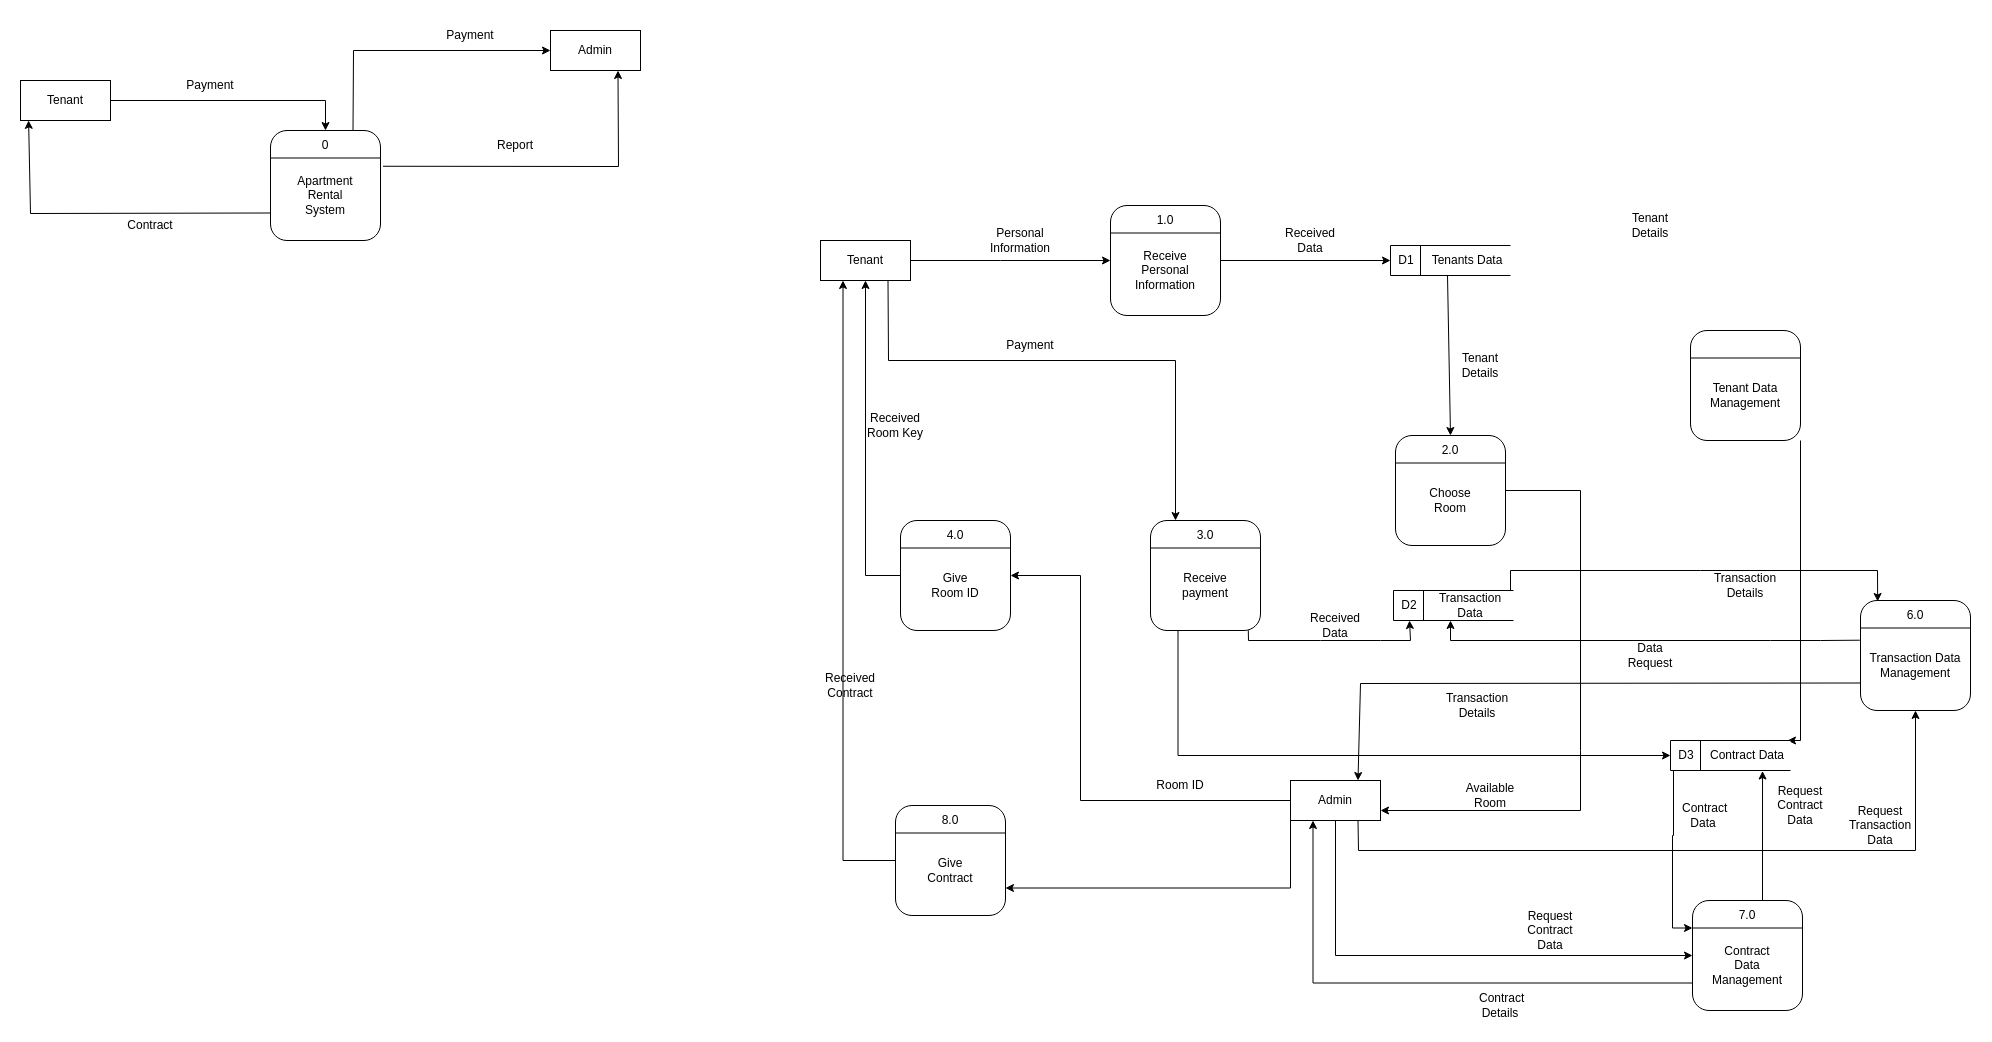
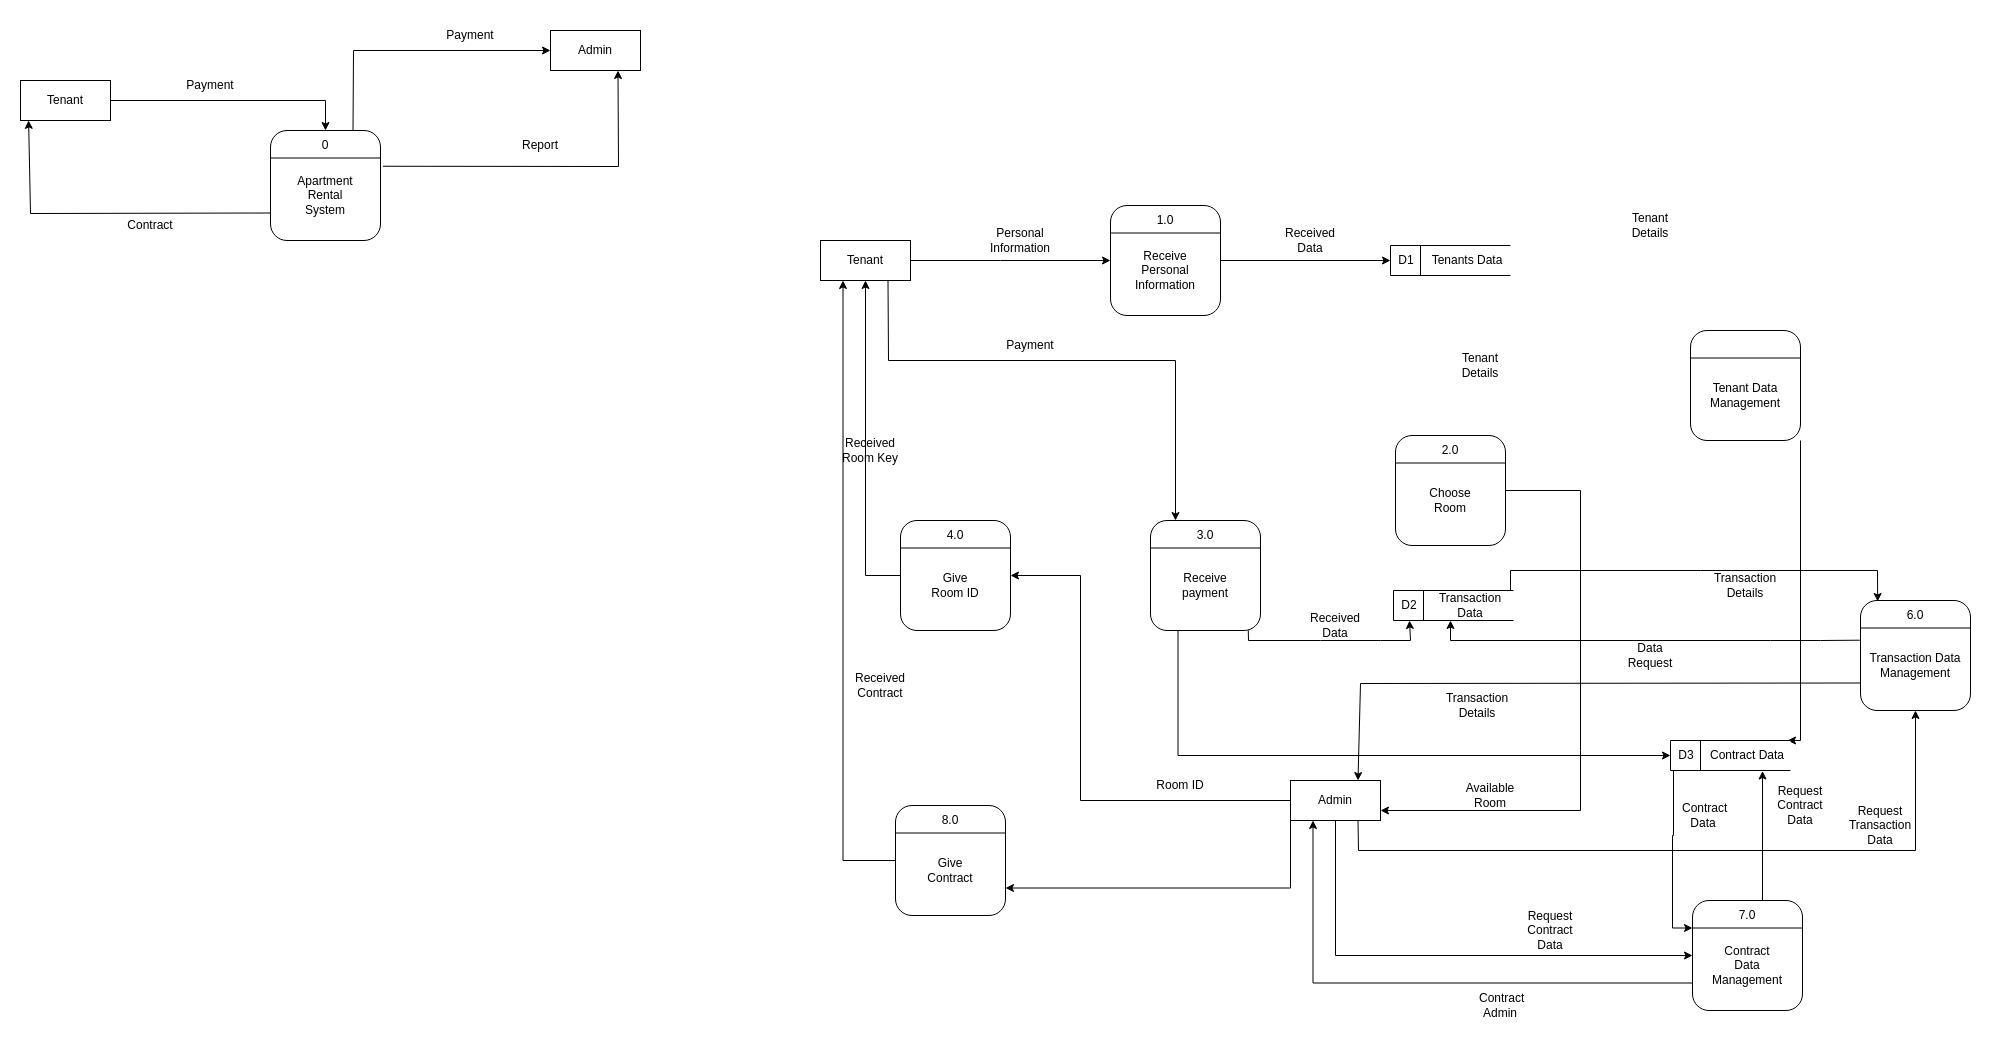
(516, 146) -> (541, 146)
(1449, 352) -> none
(896, 426) -> (871, 451)
(851, 686) -> (881, 686)
(1501, 1006) -> (1501, 1006)
